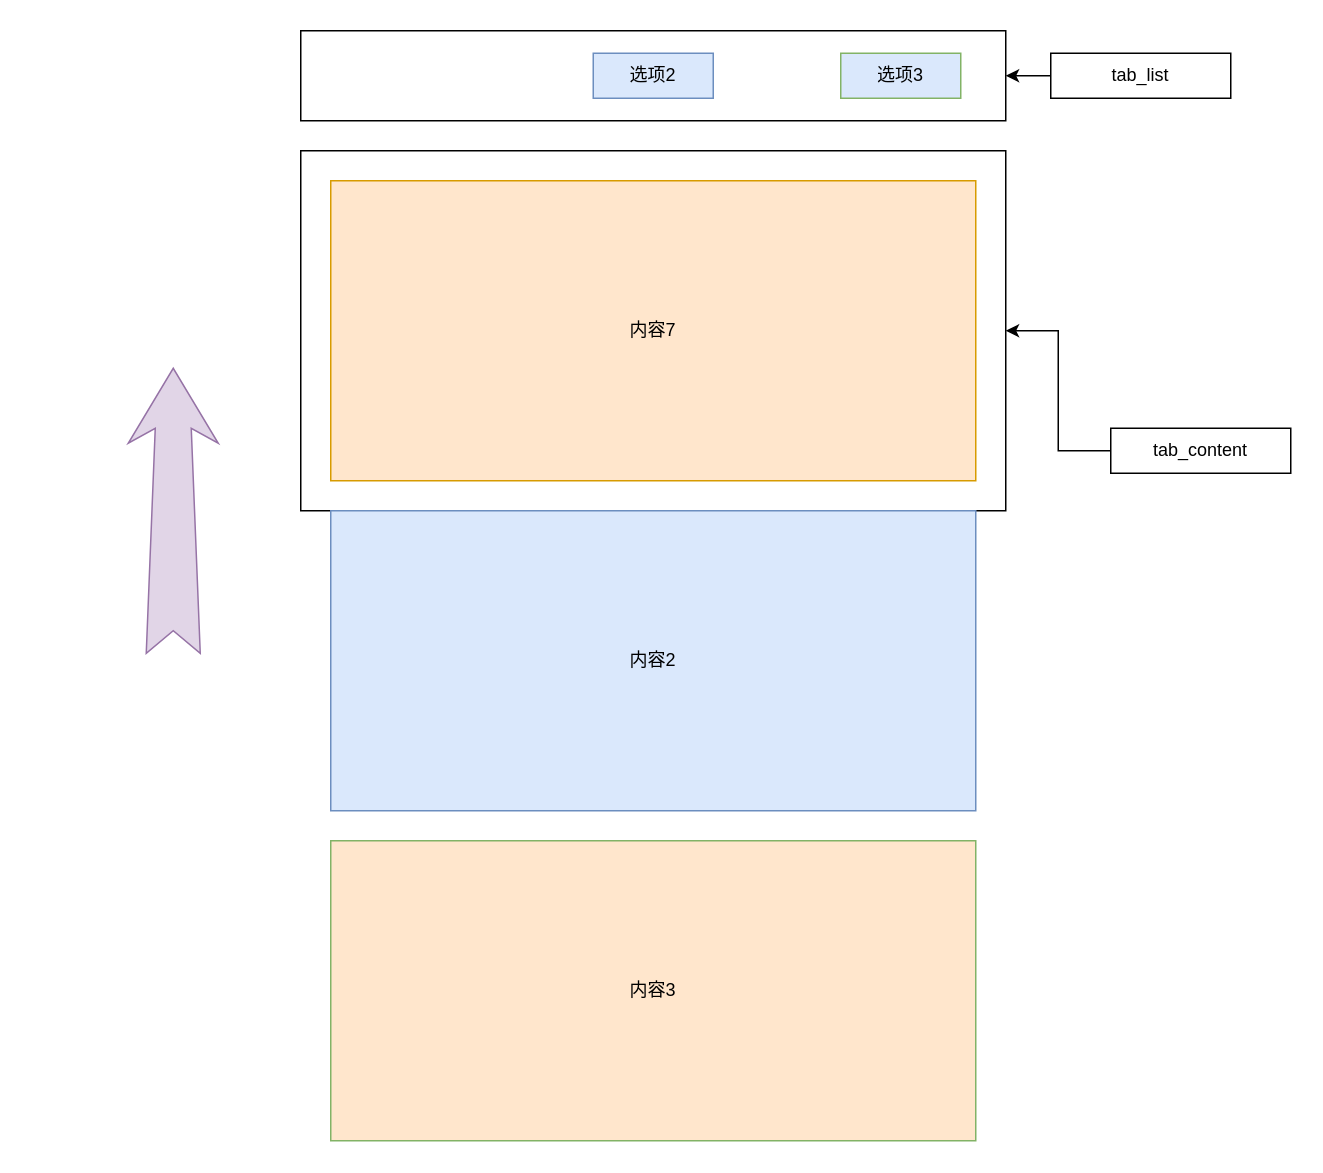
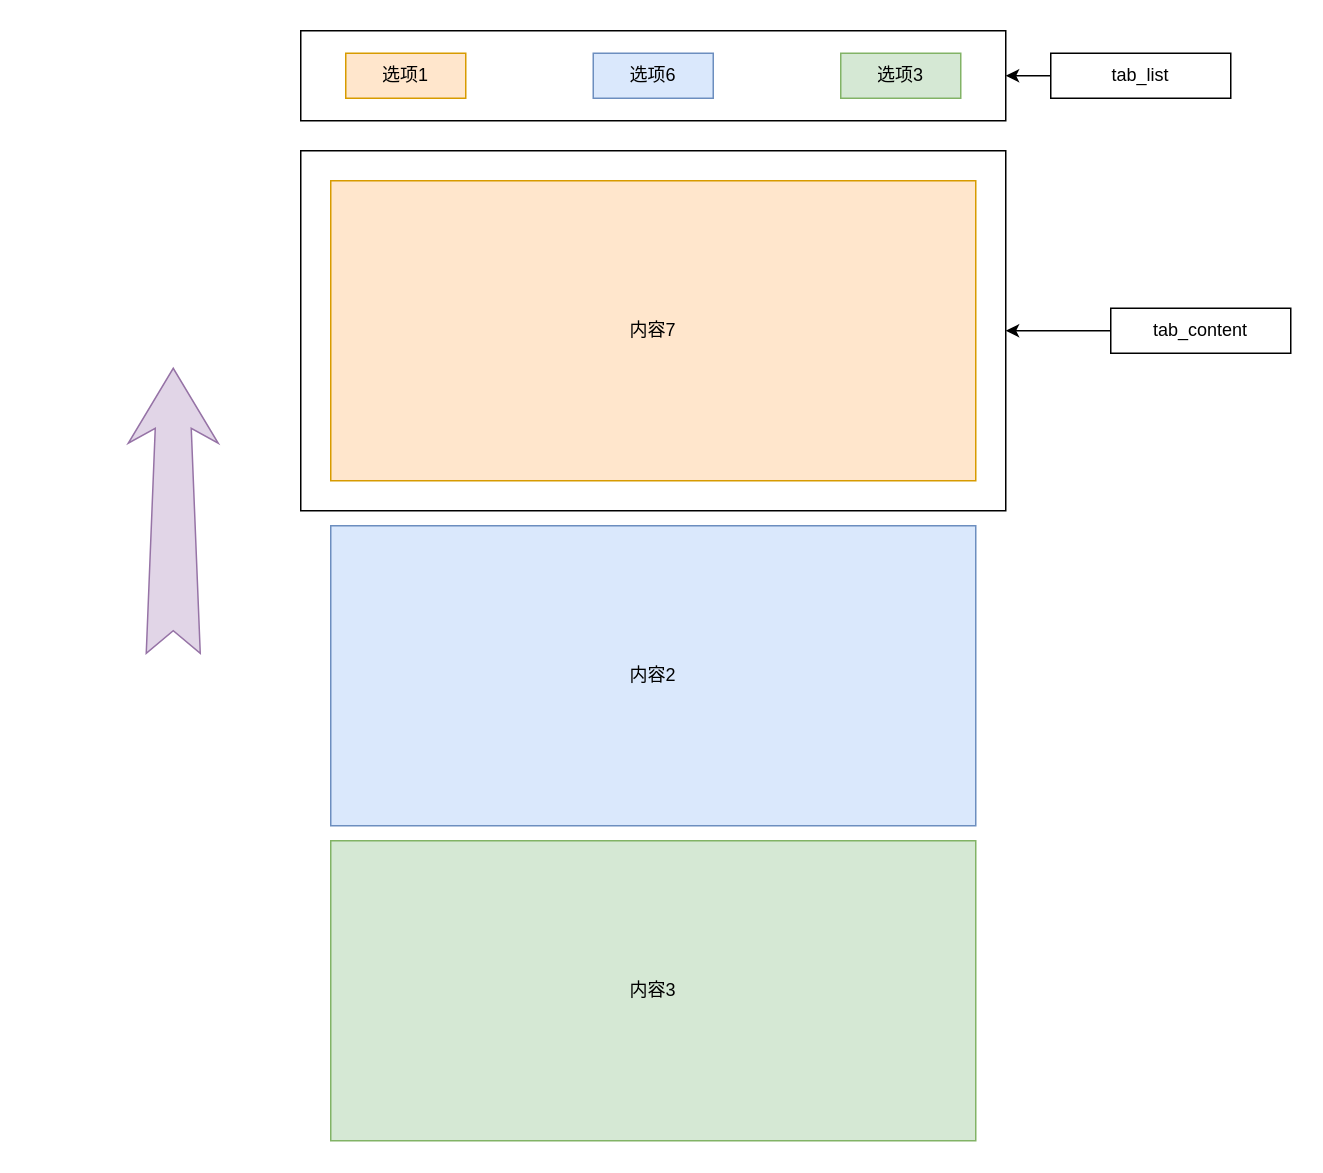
none -> (406, 76)
(653, 76) -> (653, 76)
(901, 76) -> (901, 76)
(1201, 451) -> (1201, 331)
(653, 661) -> (653, 676)
(653, 991) -> (653, 991)
